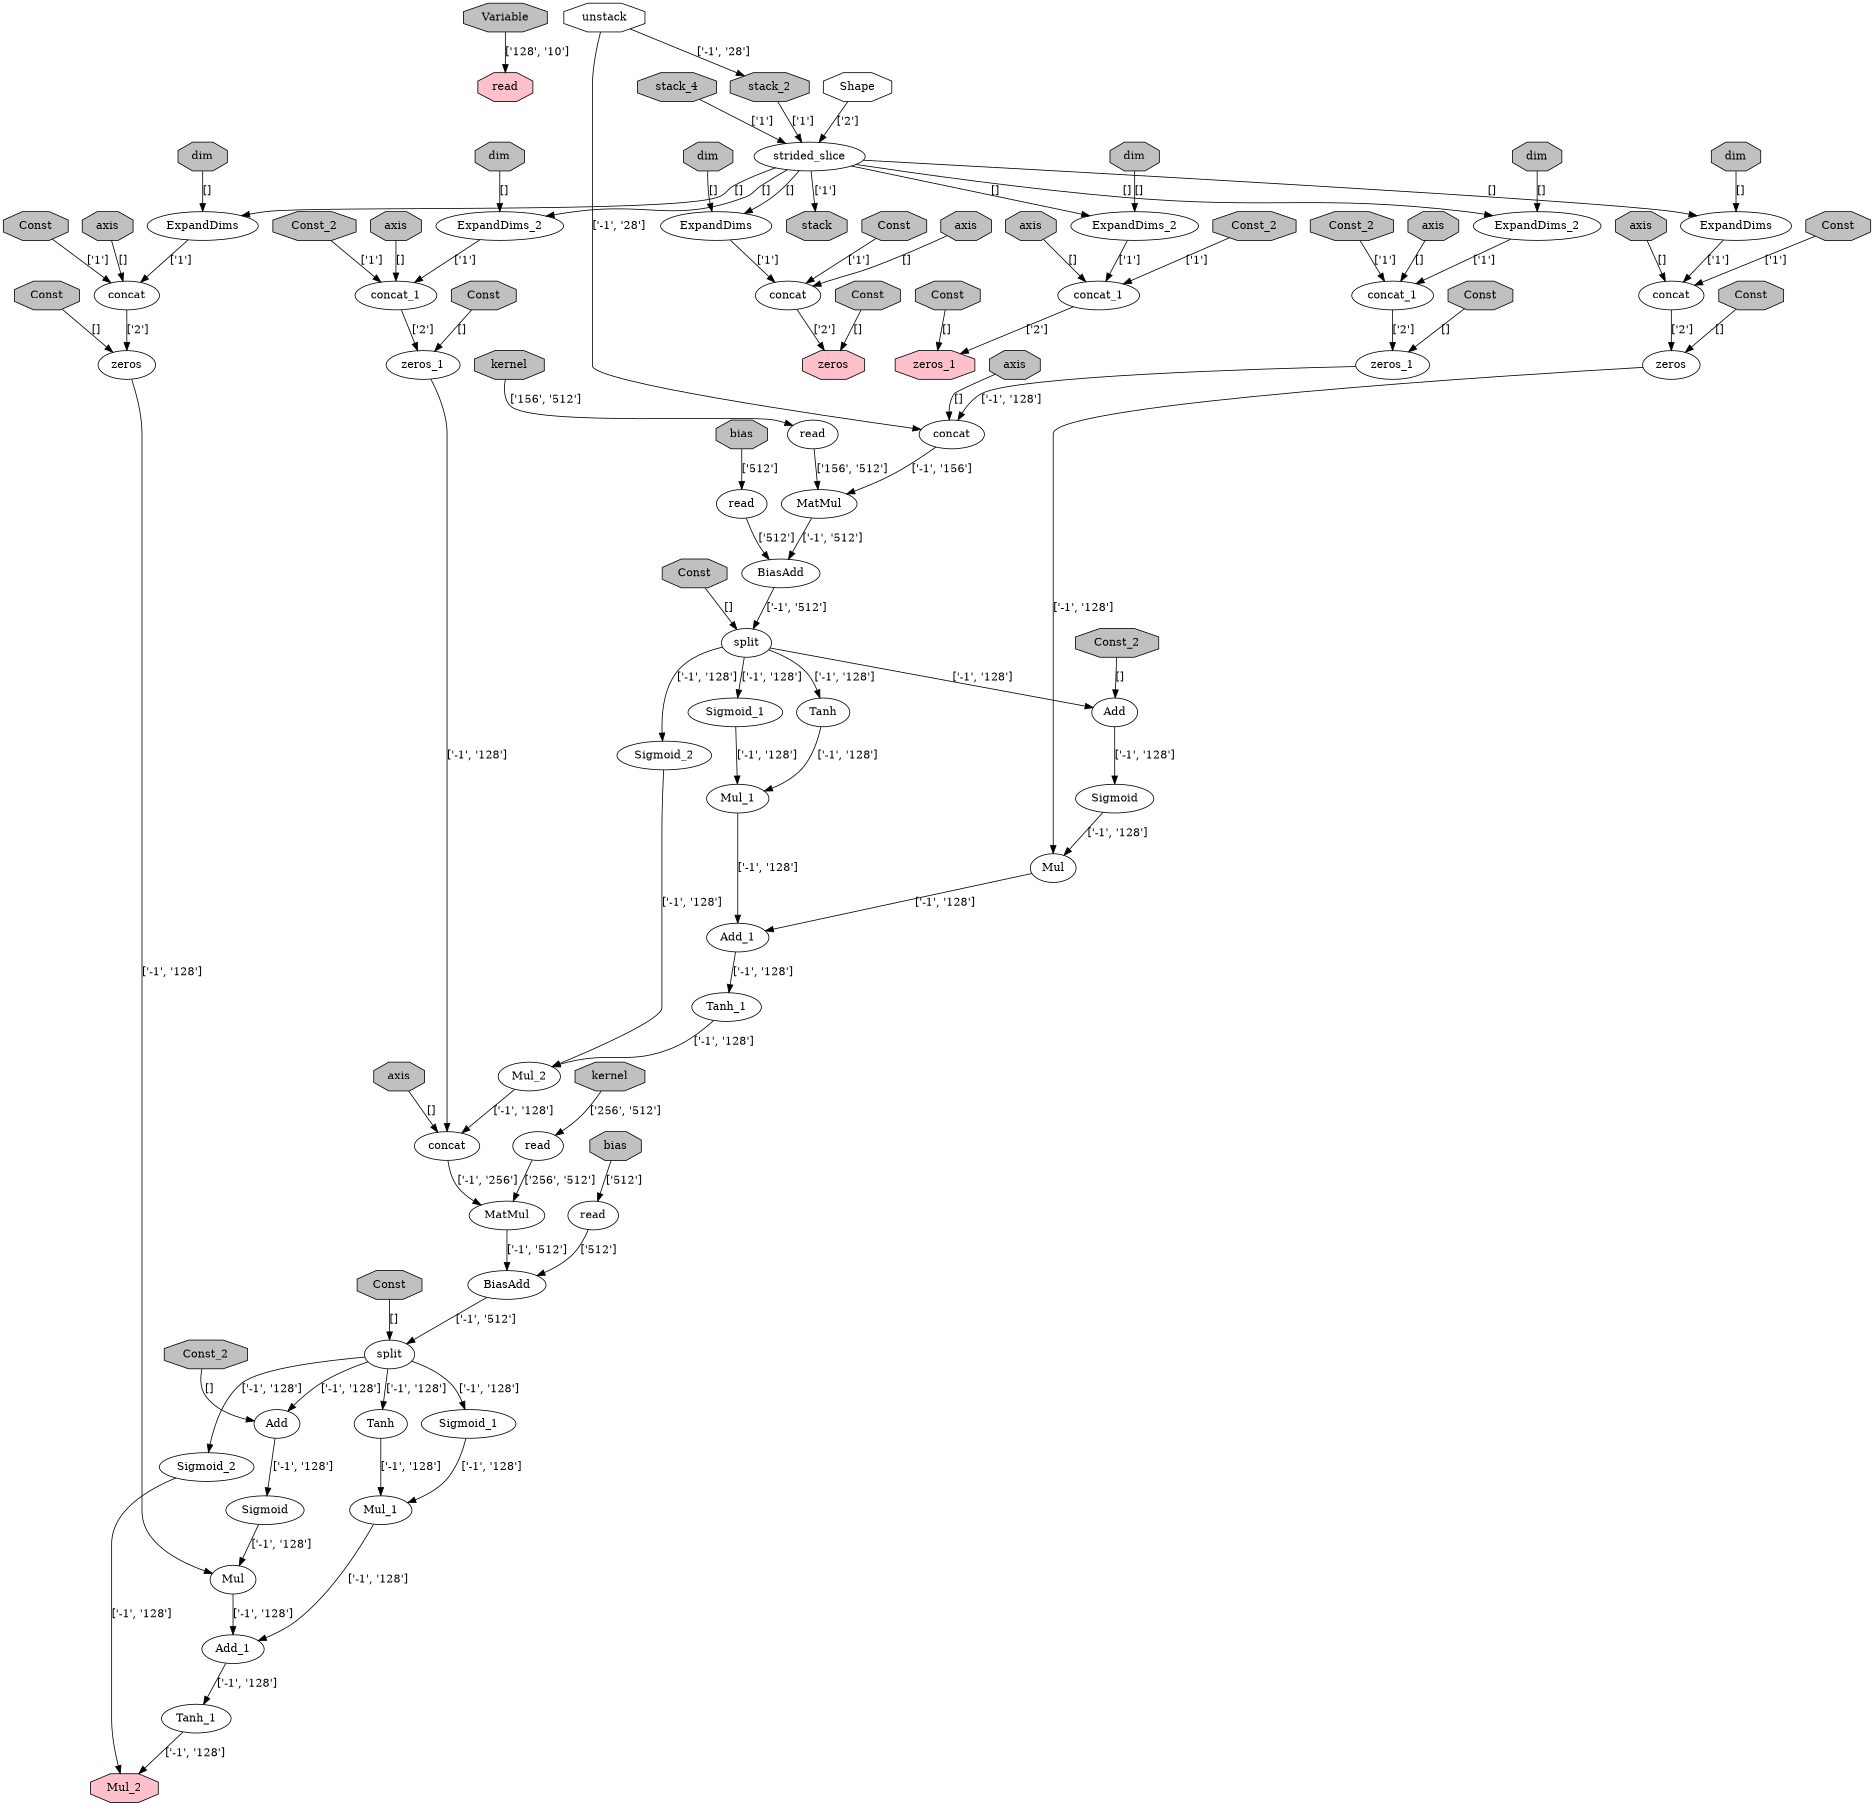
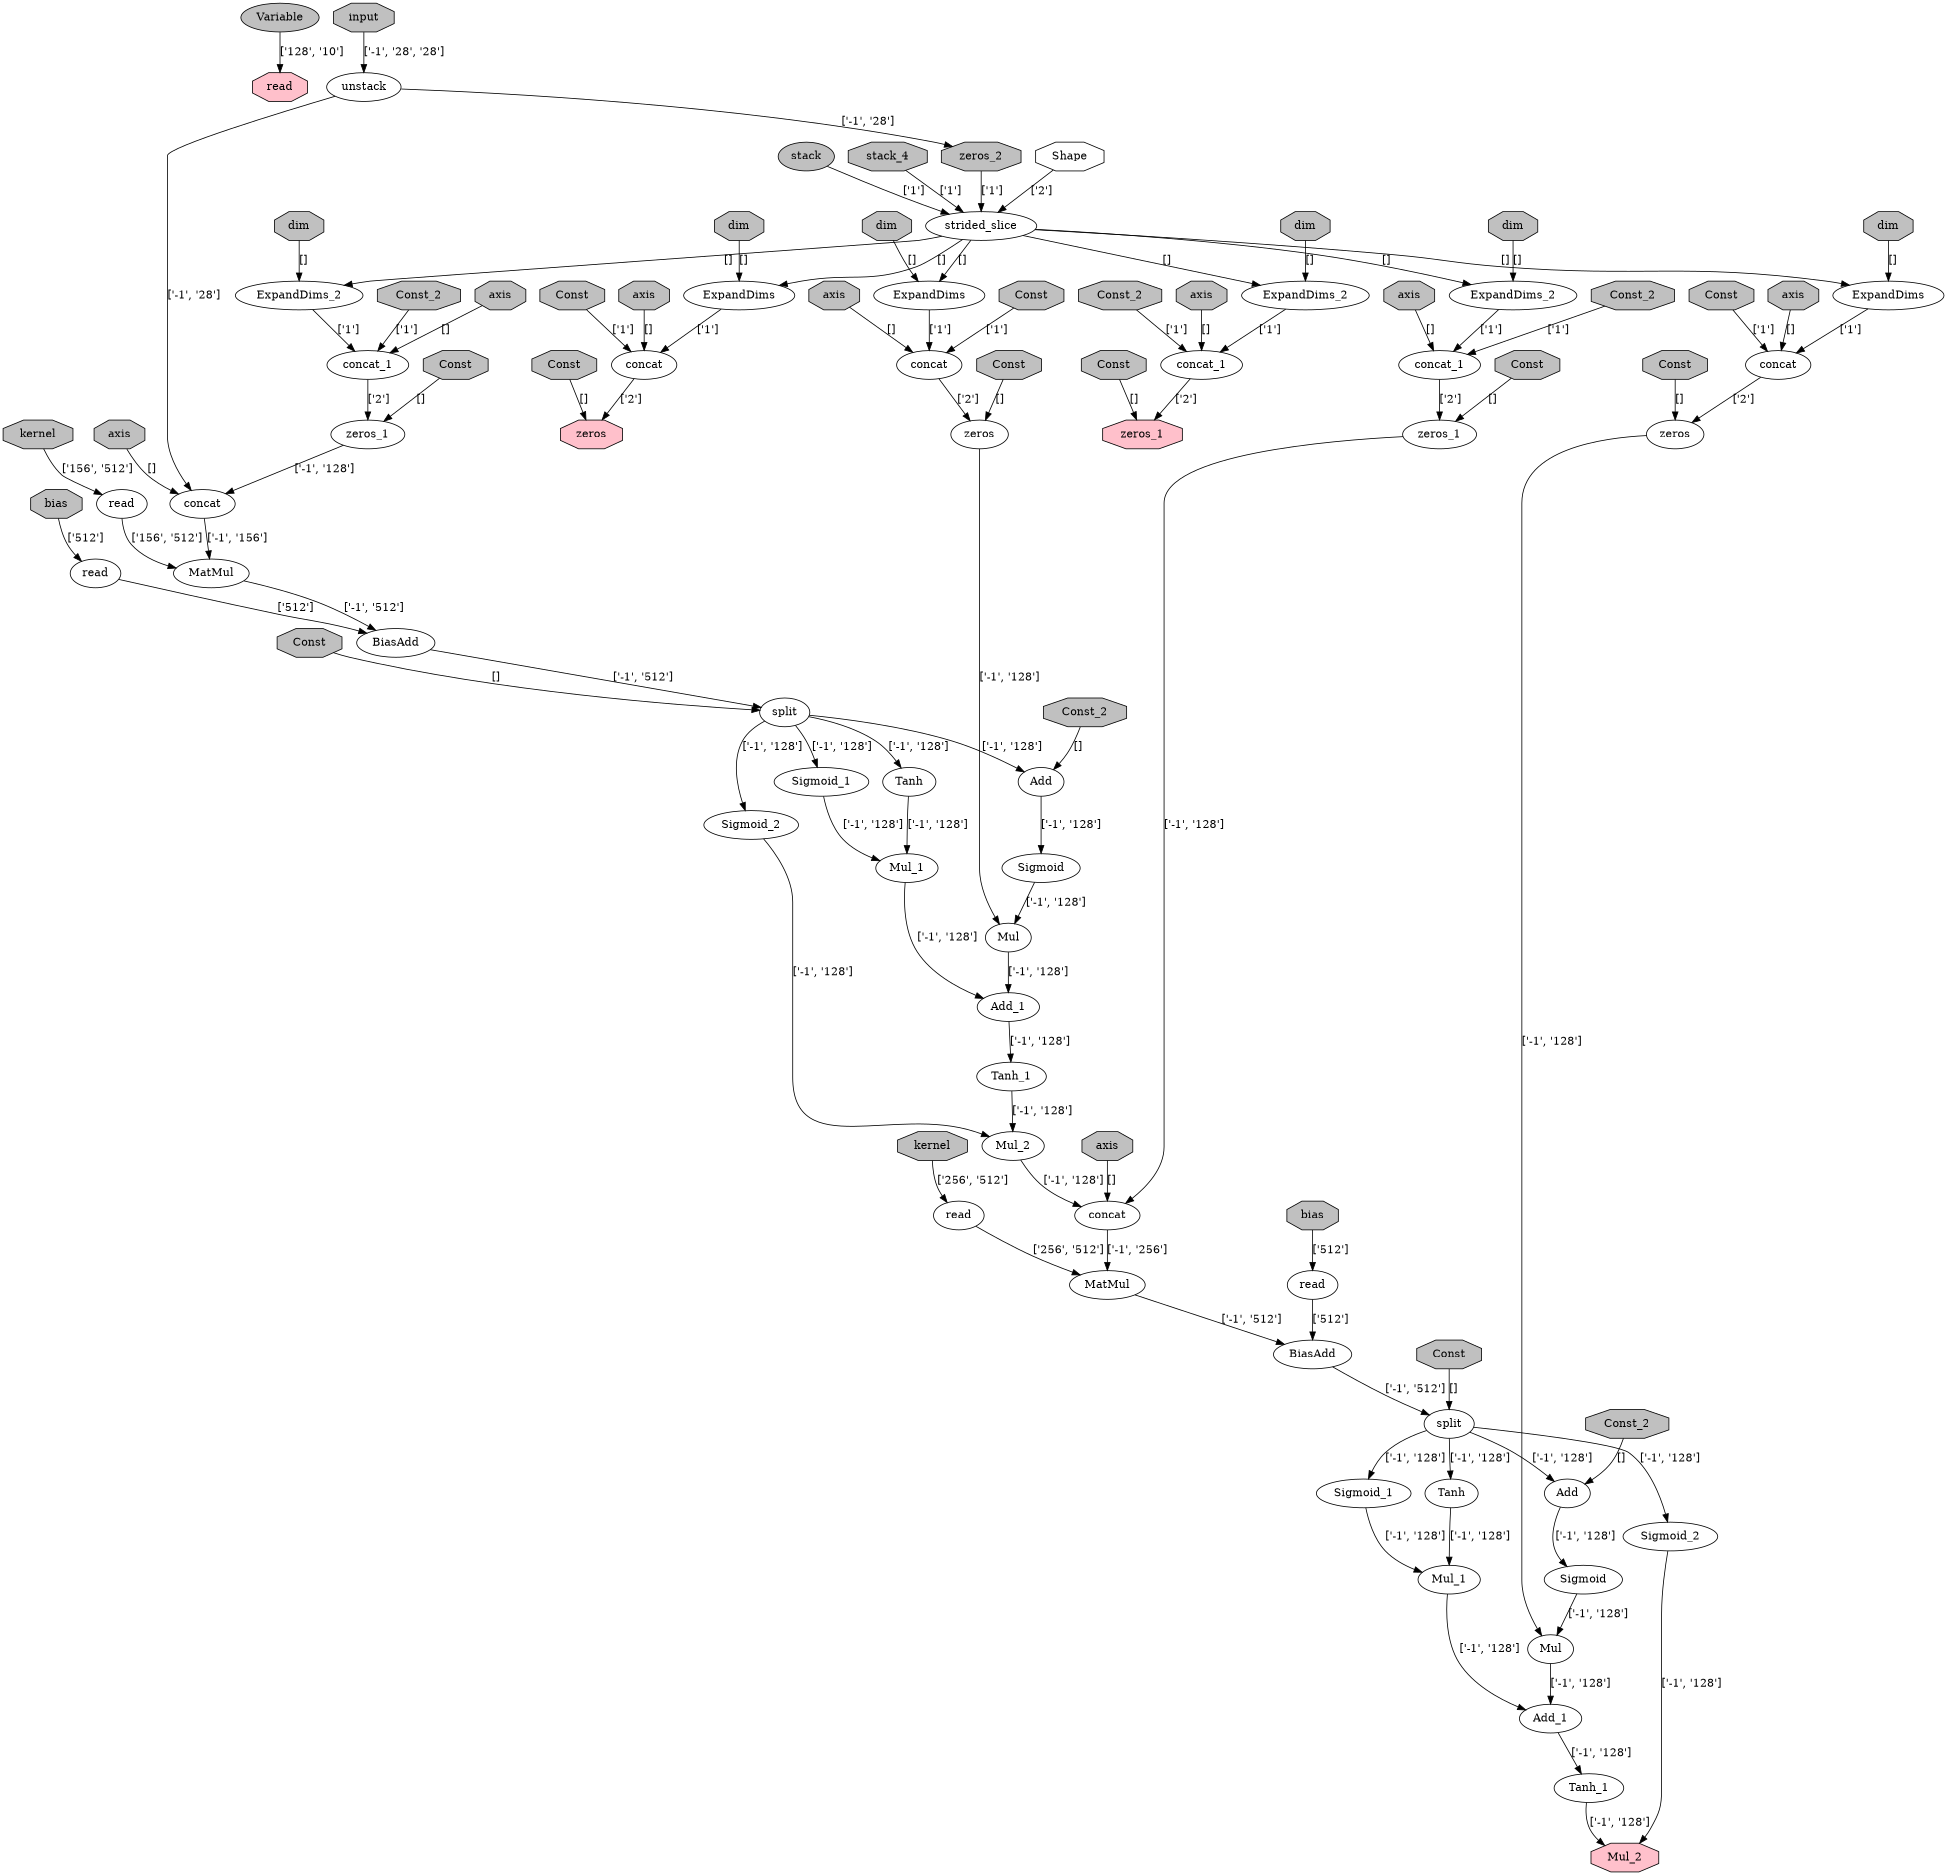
none -> (364, 18)
(505, 18) -> (280, 18)
(604, 18) -> (364, 87)
(770, 87) -> (981, 157)
(813, 187) -> (884, 190)
(817, 226) -> (806, 157)
